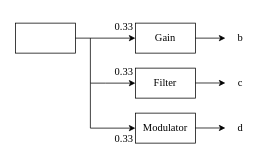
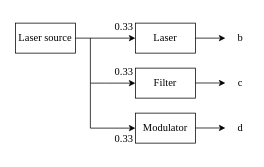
none -> (45, 38)
(165, 38) -> (165, 38)
